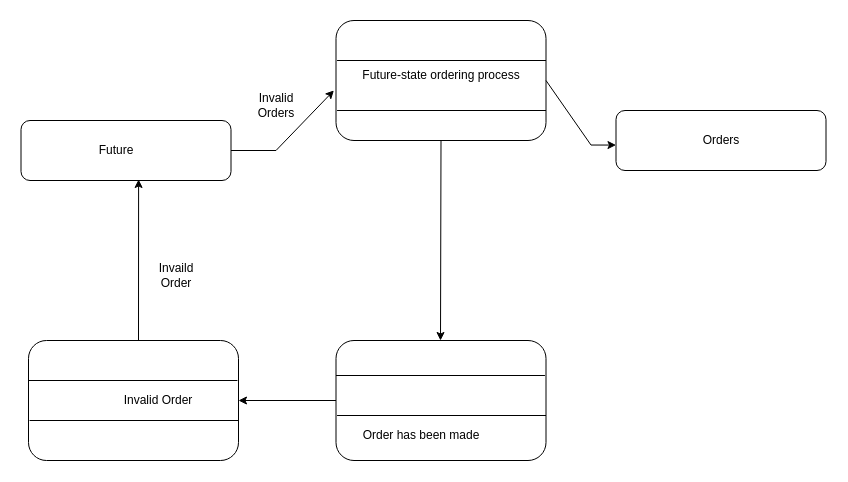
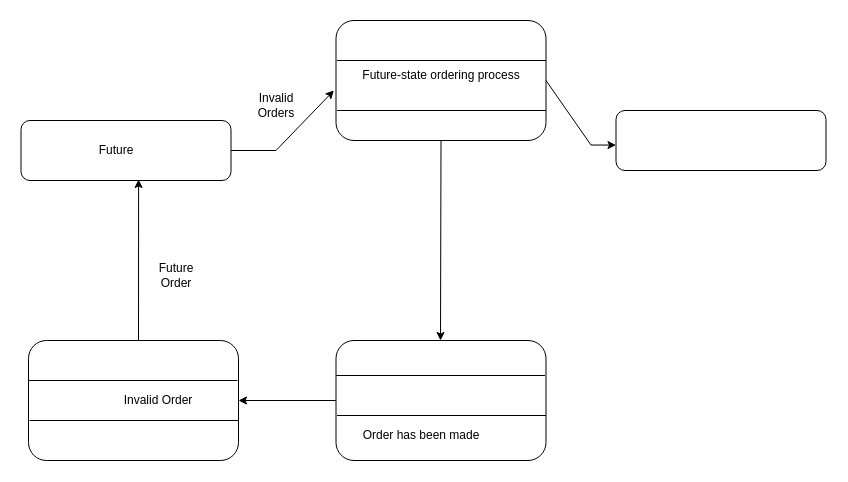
(721, 141) -> none
(177, 276) -> (177, 276)
